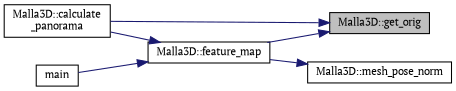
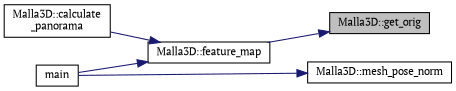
(215, 22) -> none
(283, 61) -> (188, 74)
